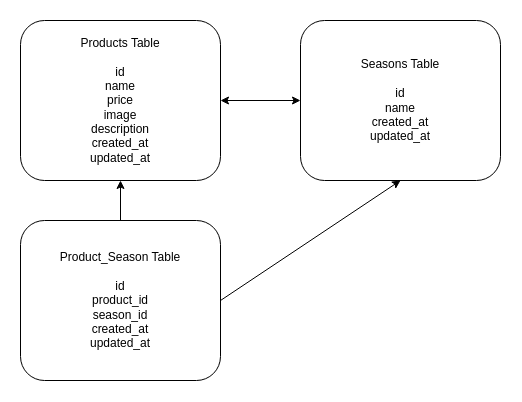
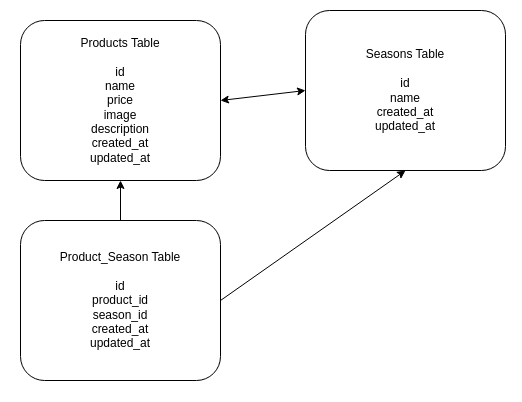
(401, 101) -> (406, 91)
